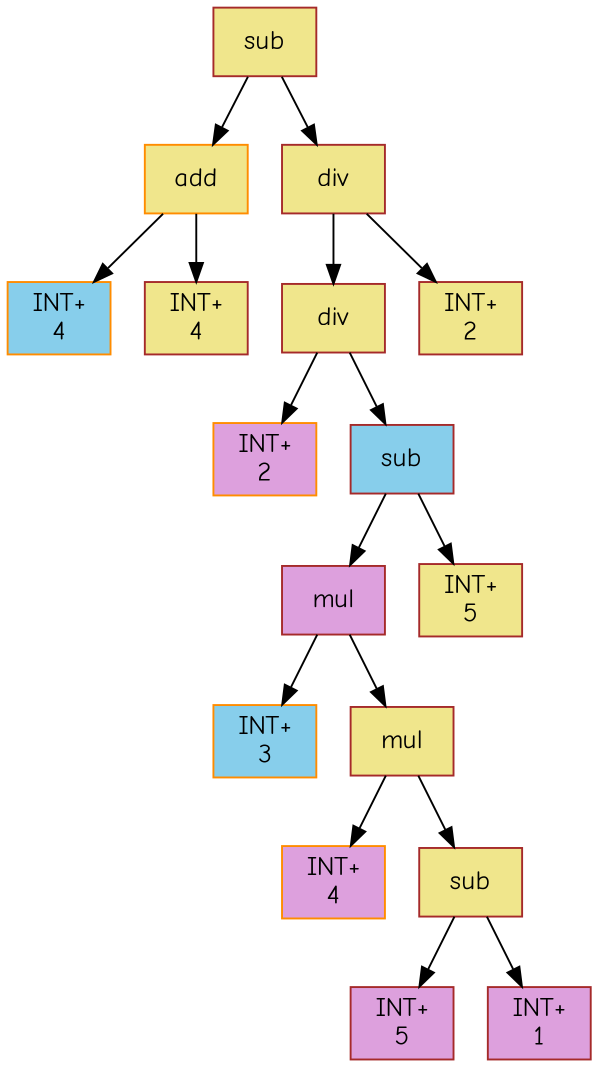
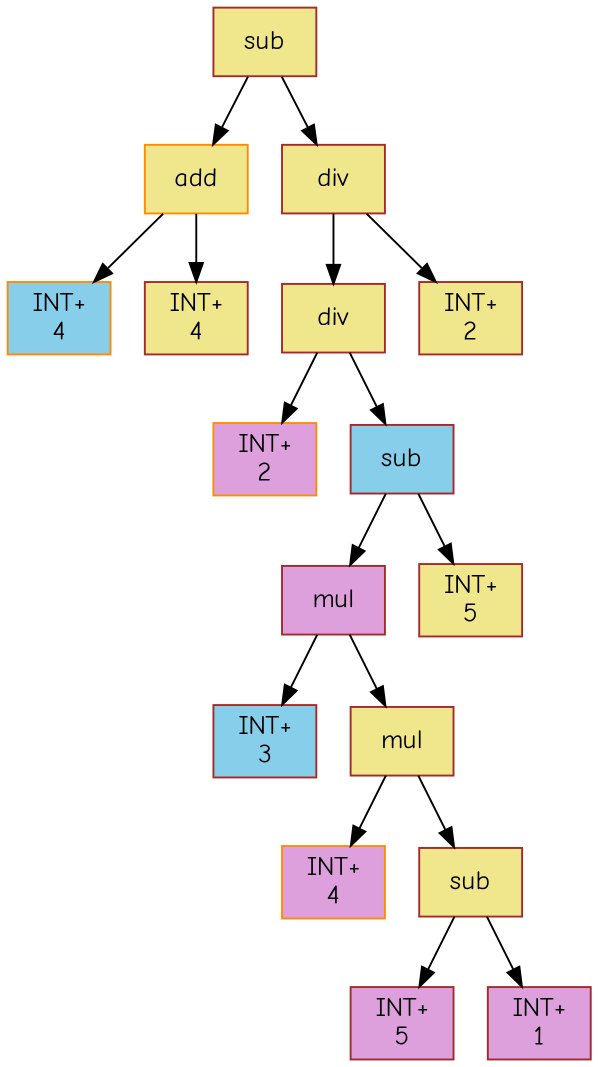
(265, 741) -> (265, 741)
